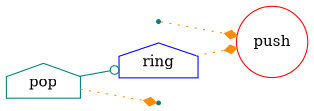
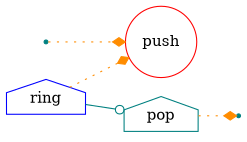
(95, 74) -> (101, 107)
